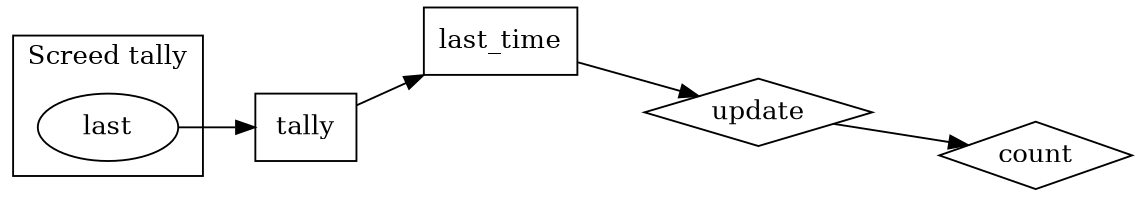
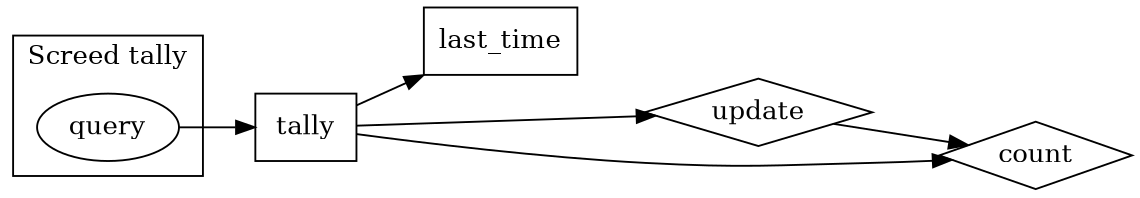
(629, 77) -> (496, 121)
(108, 127) -> (108, 127)
none -> (644, 163)
